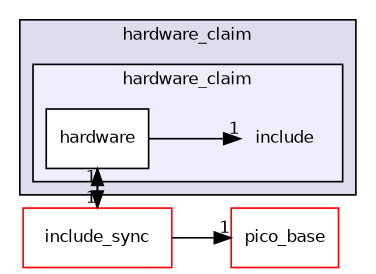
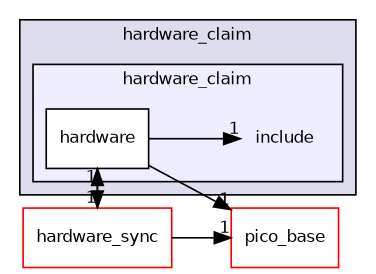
none -> (182, 184)
(97, 238) -> (97, 238)
